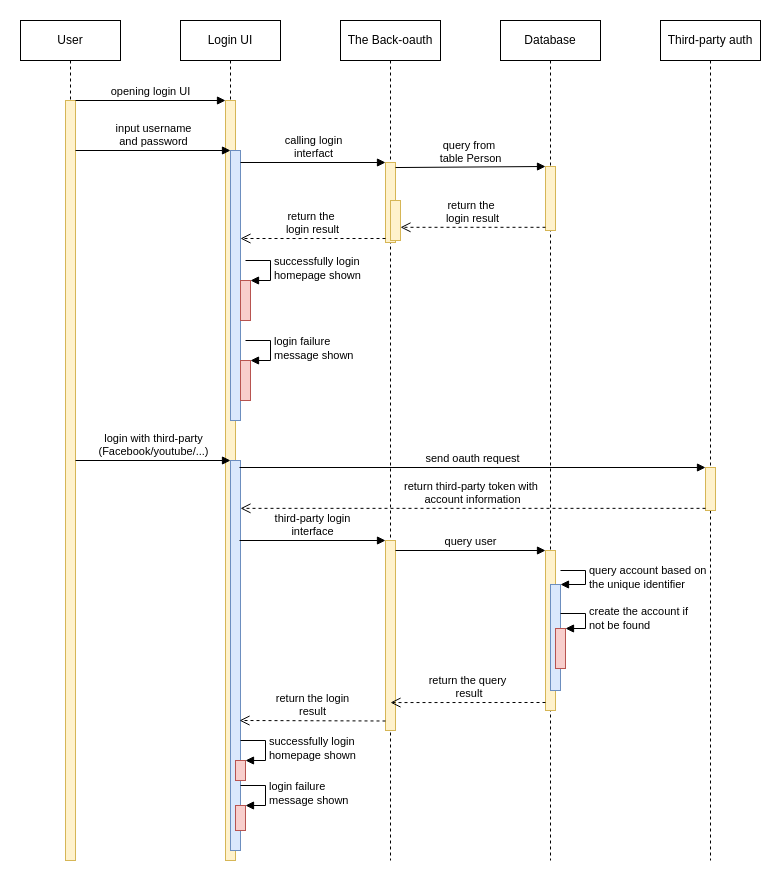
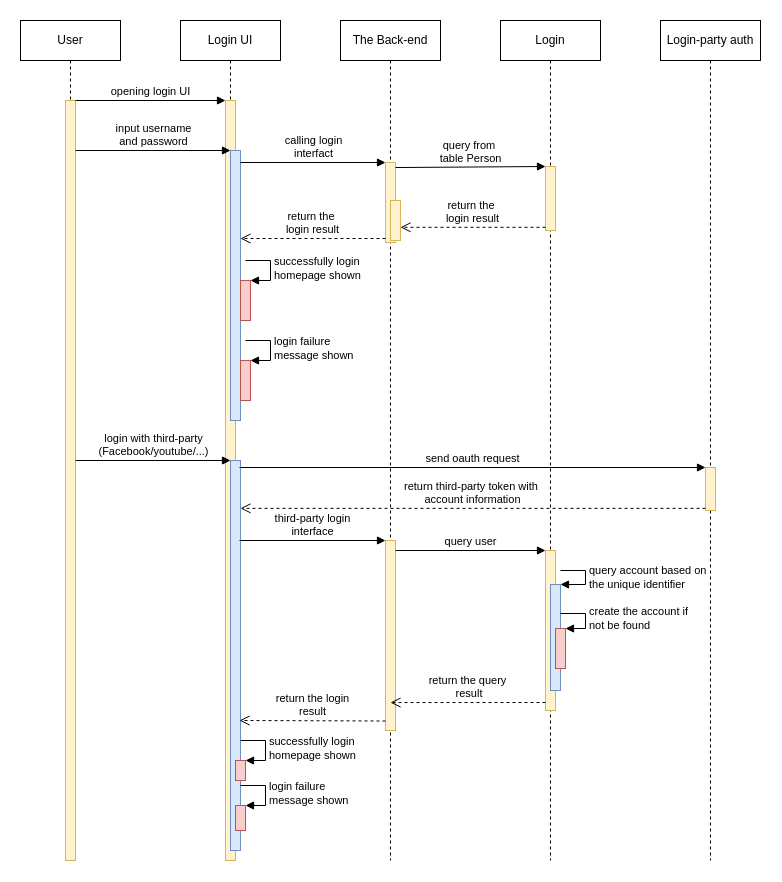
(391, 41) -> (391, 41)
(551, 41) -> (551, 41)
(711, 41) -> (711, 41)
